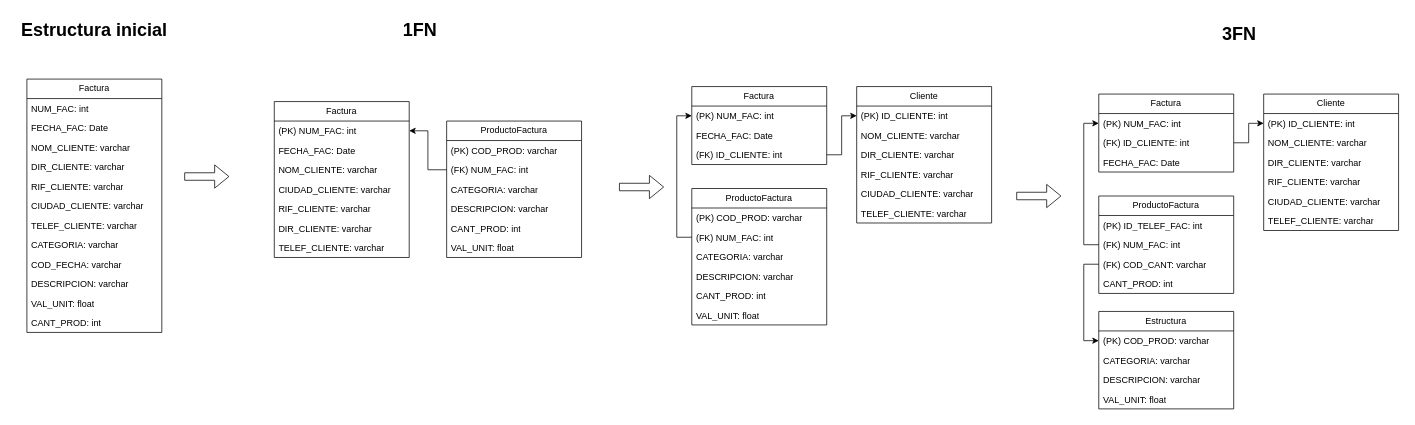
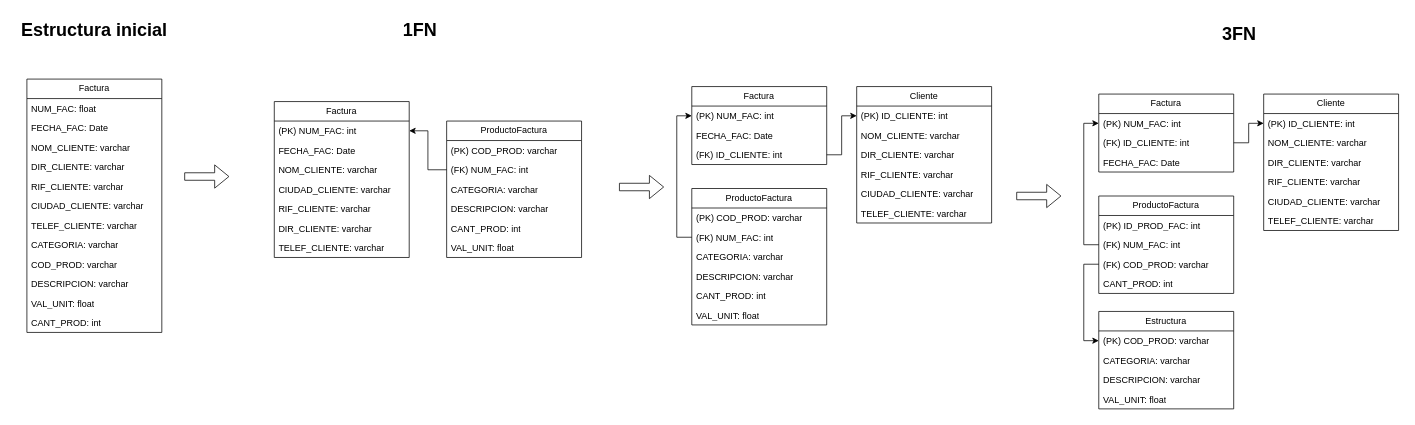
(58, 109) -> (63, 109)
(1154, 226) -> (1152, 226)
(74, 265) -> (72, 265)
(1156, 265) -> (1156, 265)
